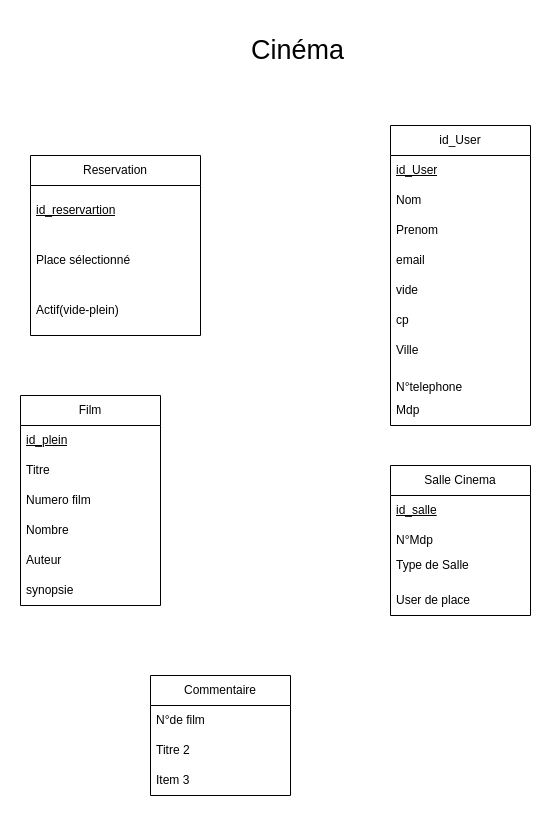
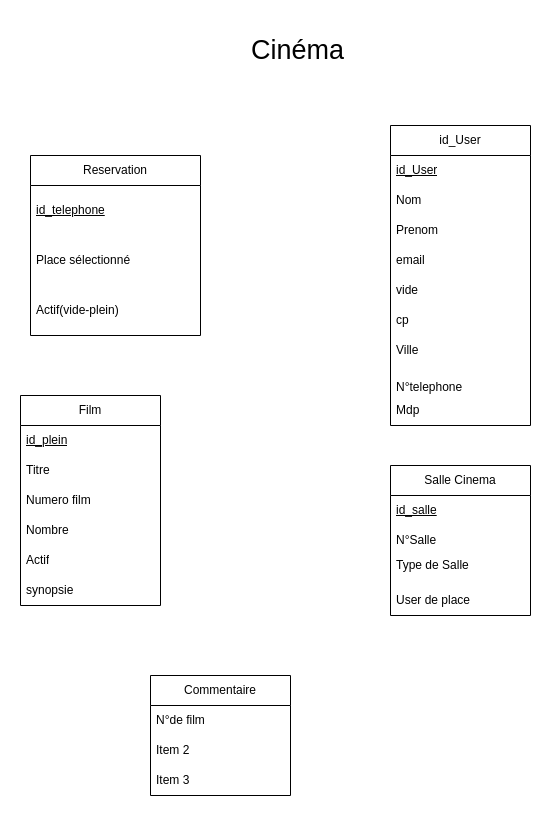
(84, 211) -> (74, 211)
(413, 541) -> (417, 541)
(47, 561) -> (42, 561)
(177, 751) -> (175, 751)
